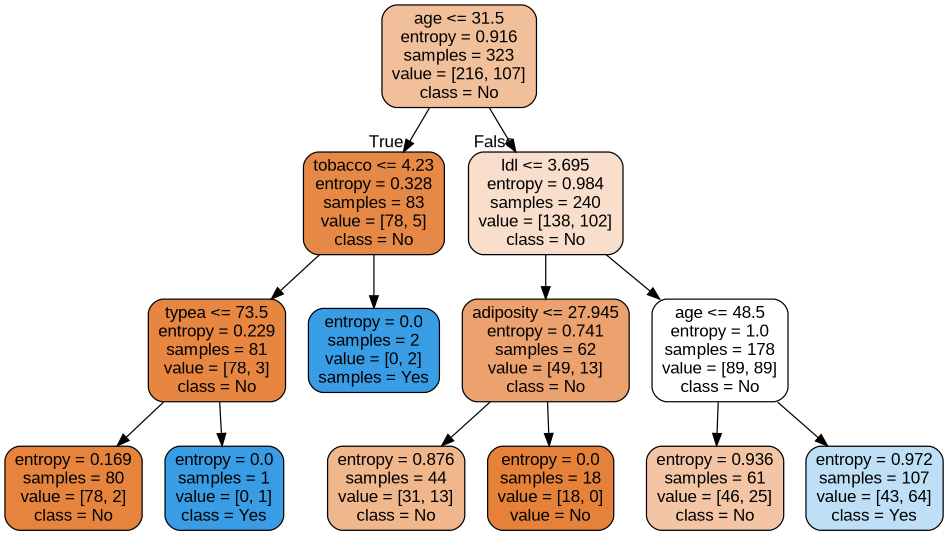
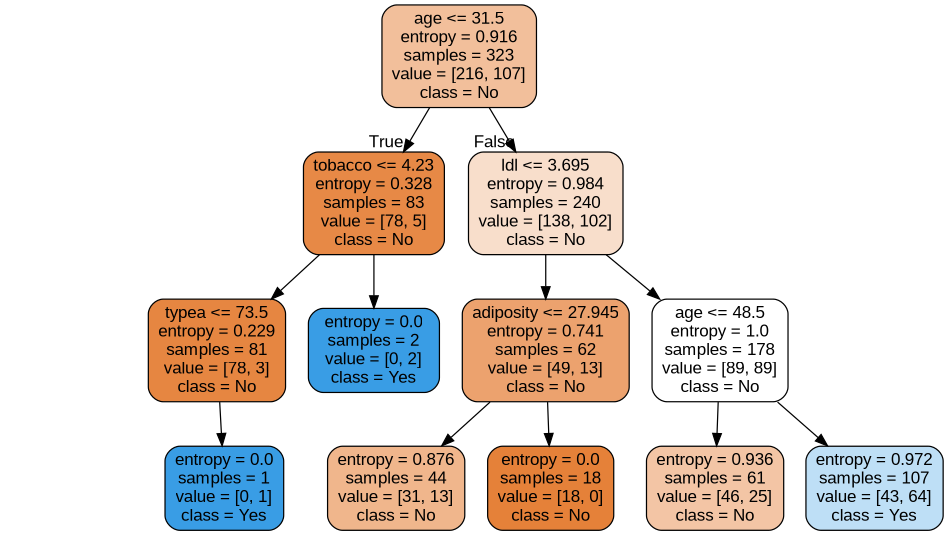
(374, 350) -> (374, 350)
(74, 488) -> none
(551, 488) -> (551, 488)
